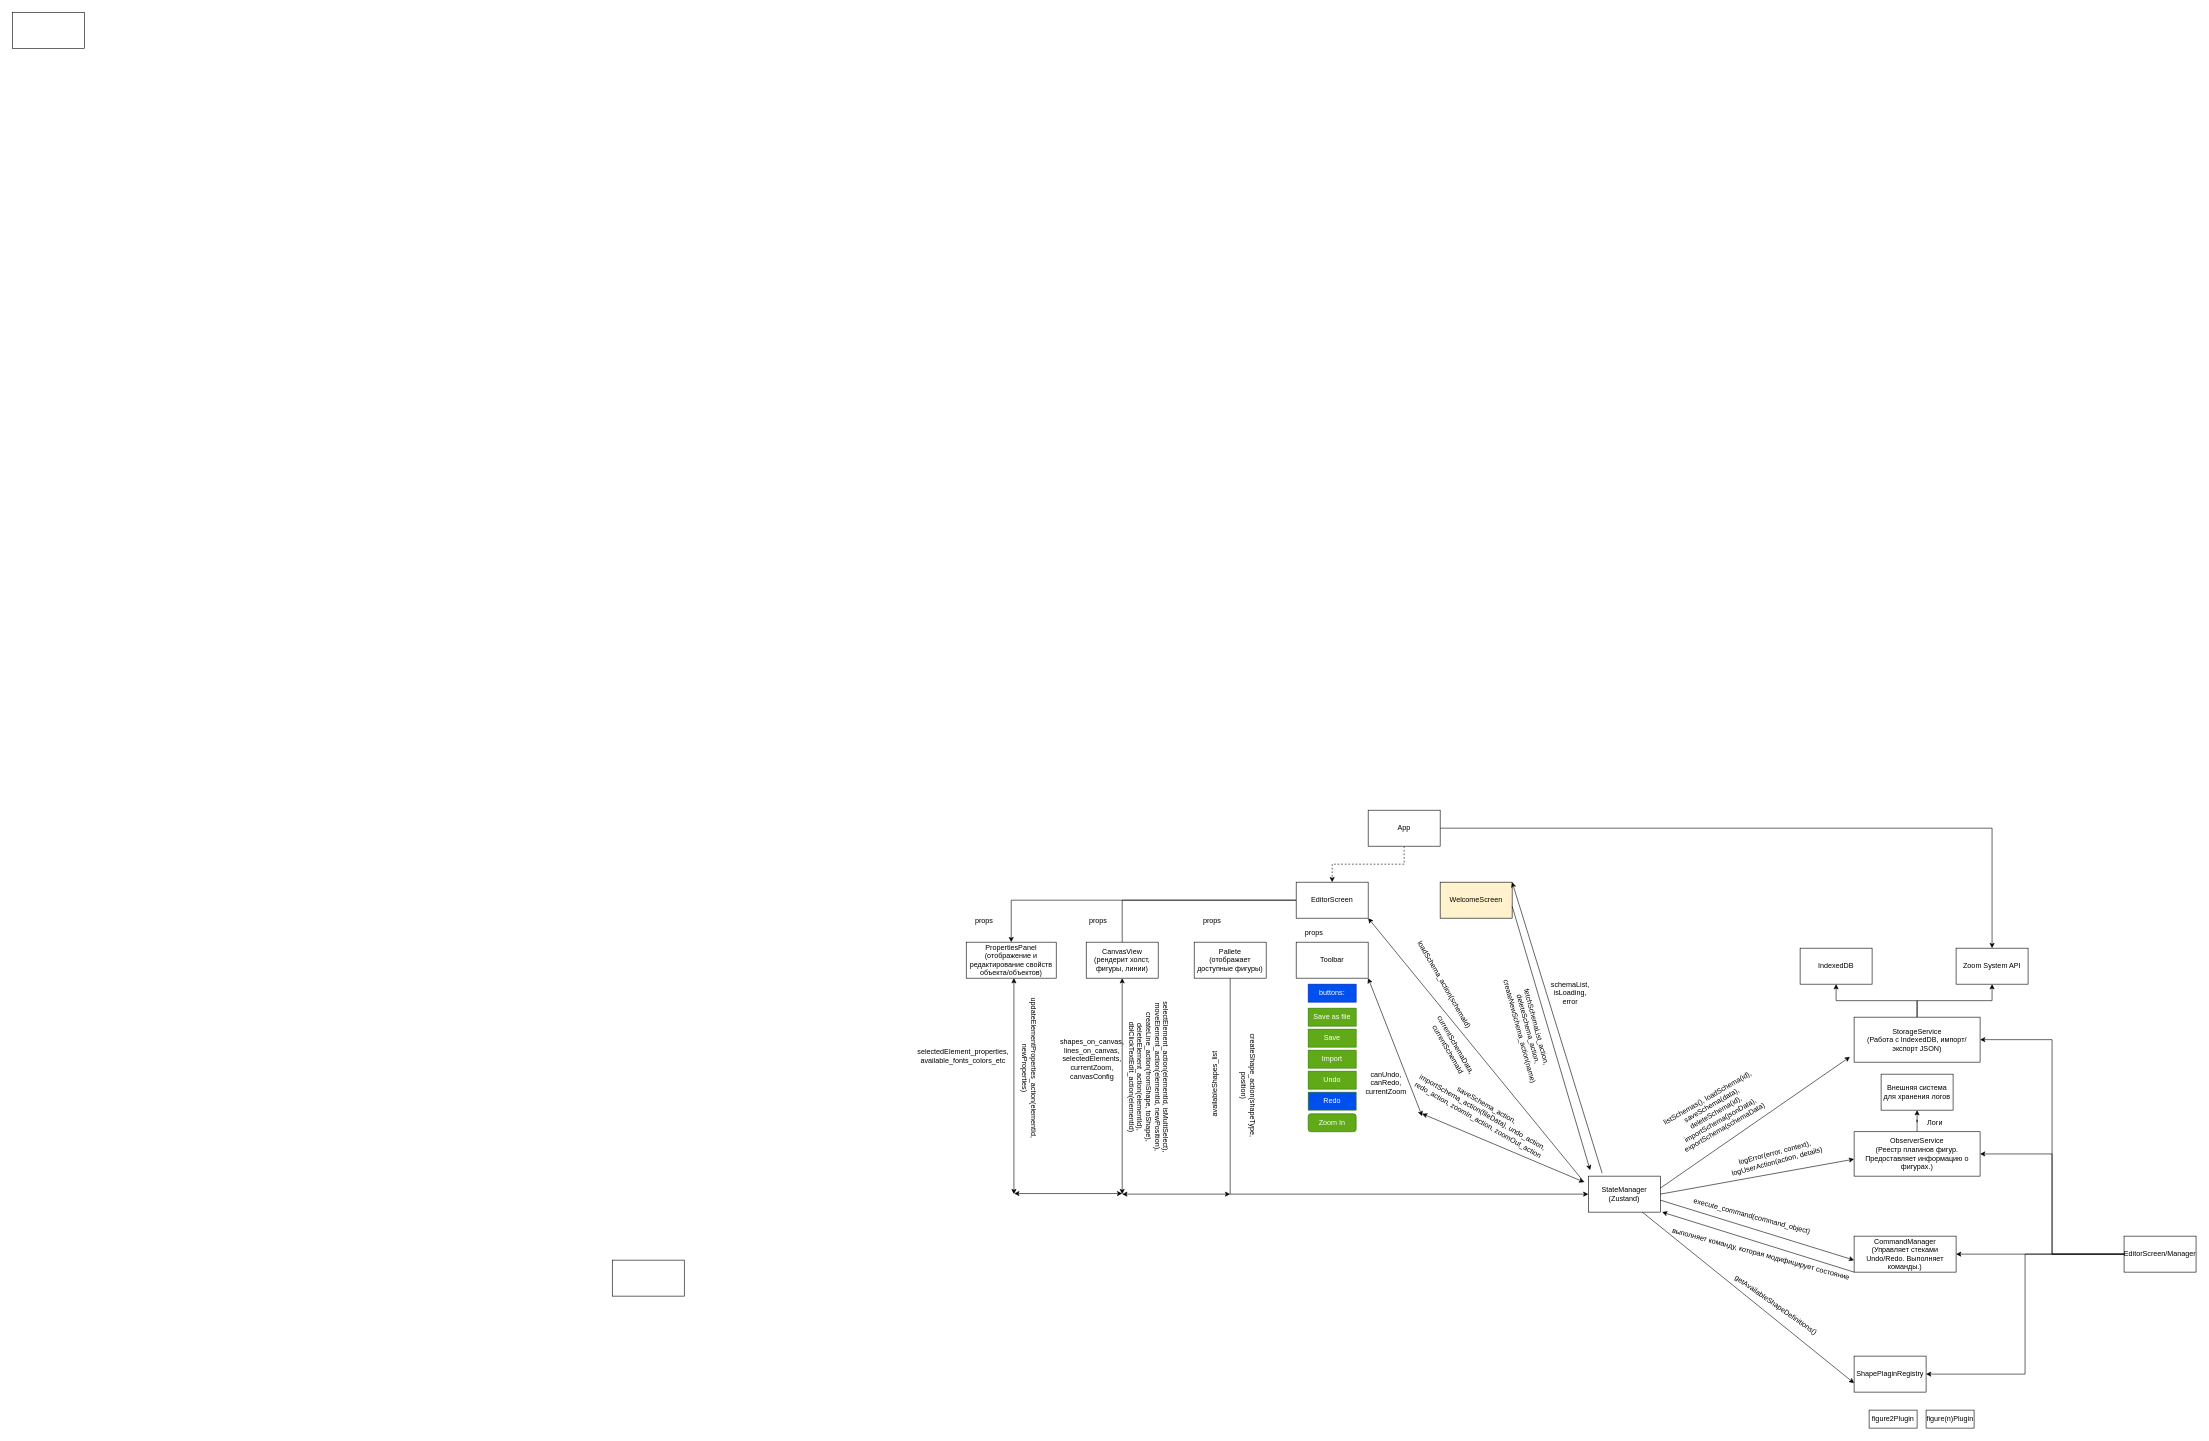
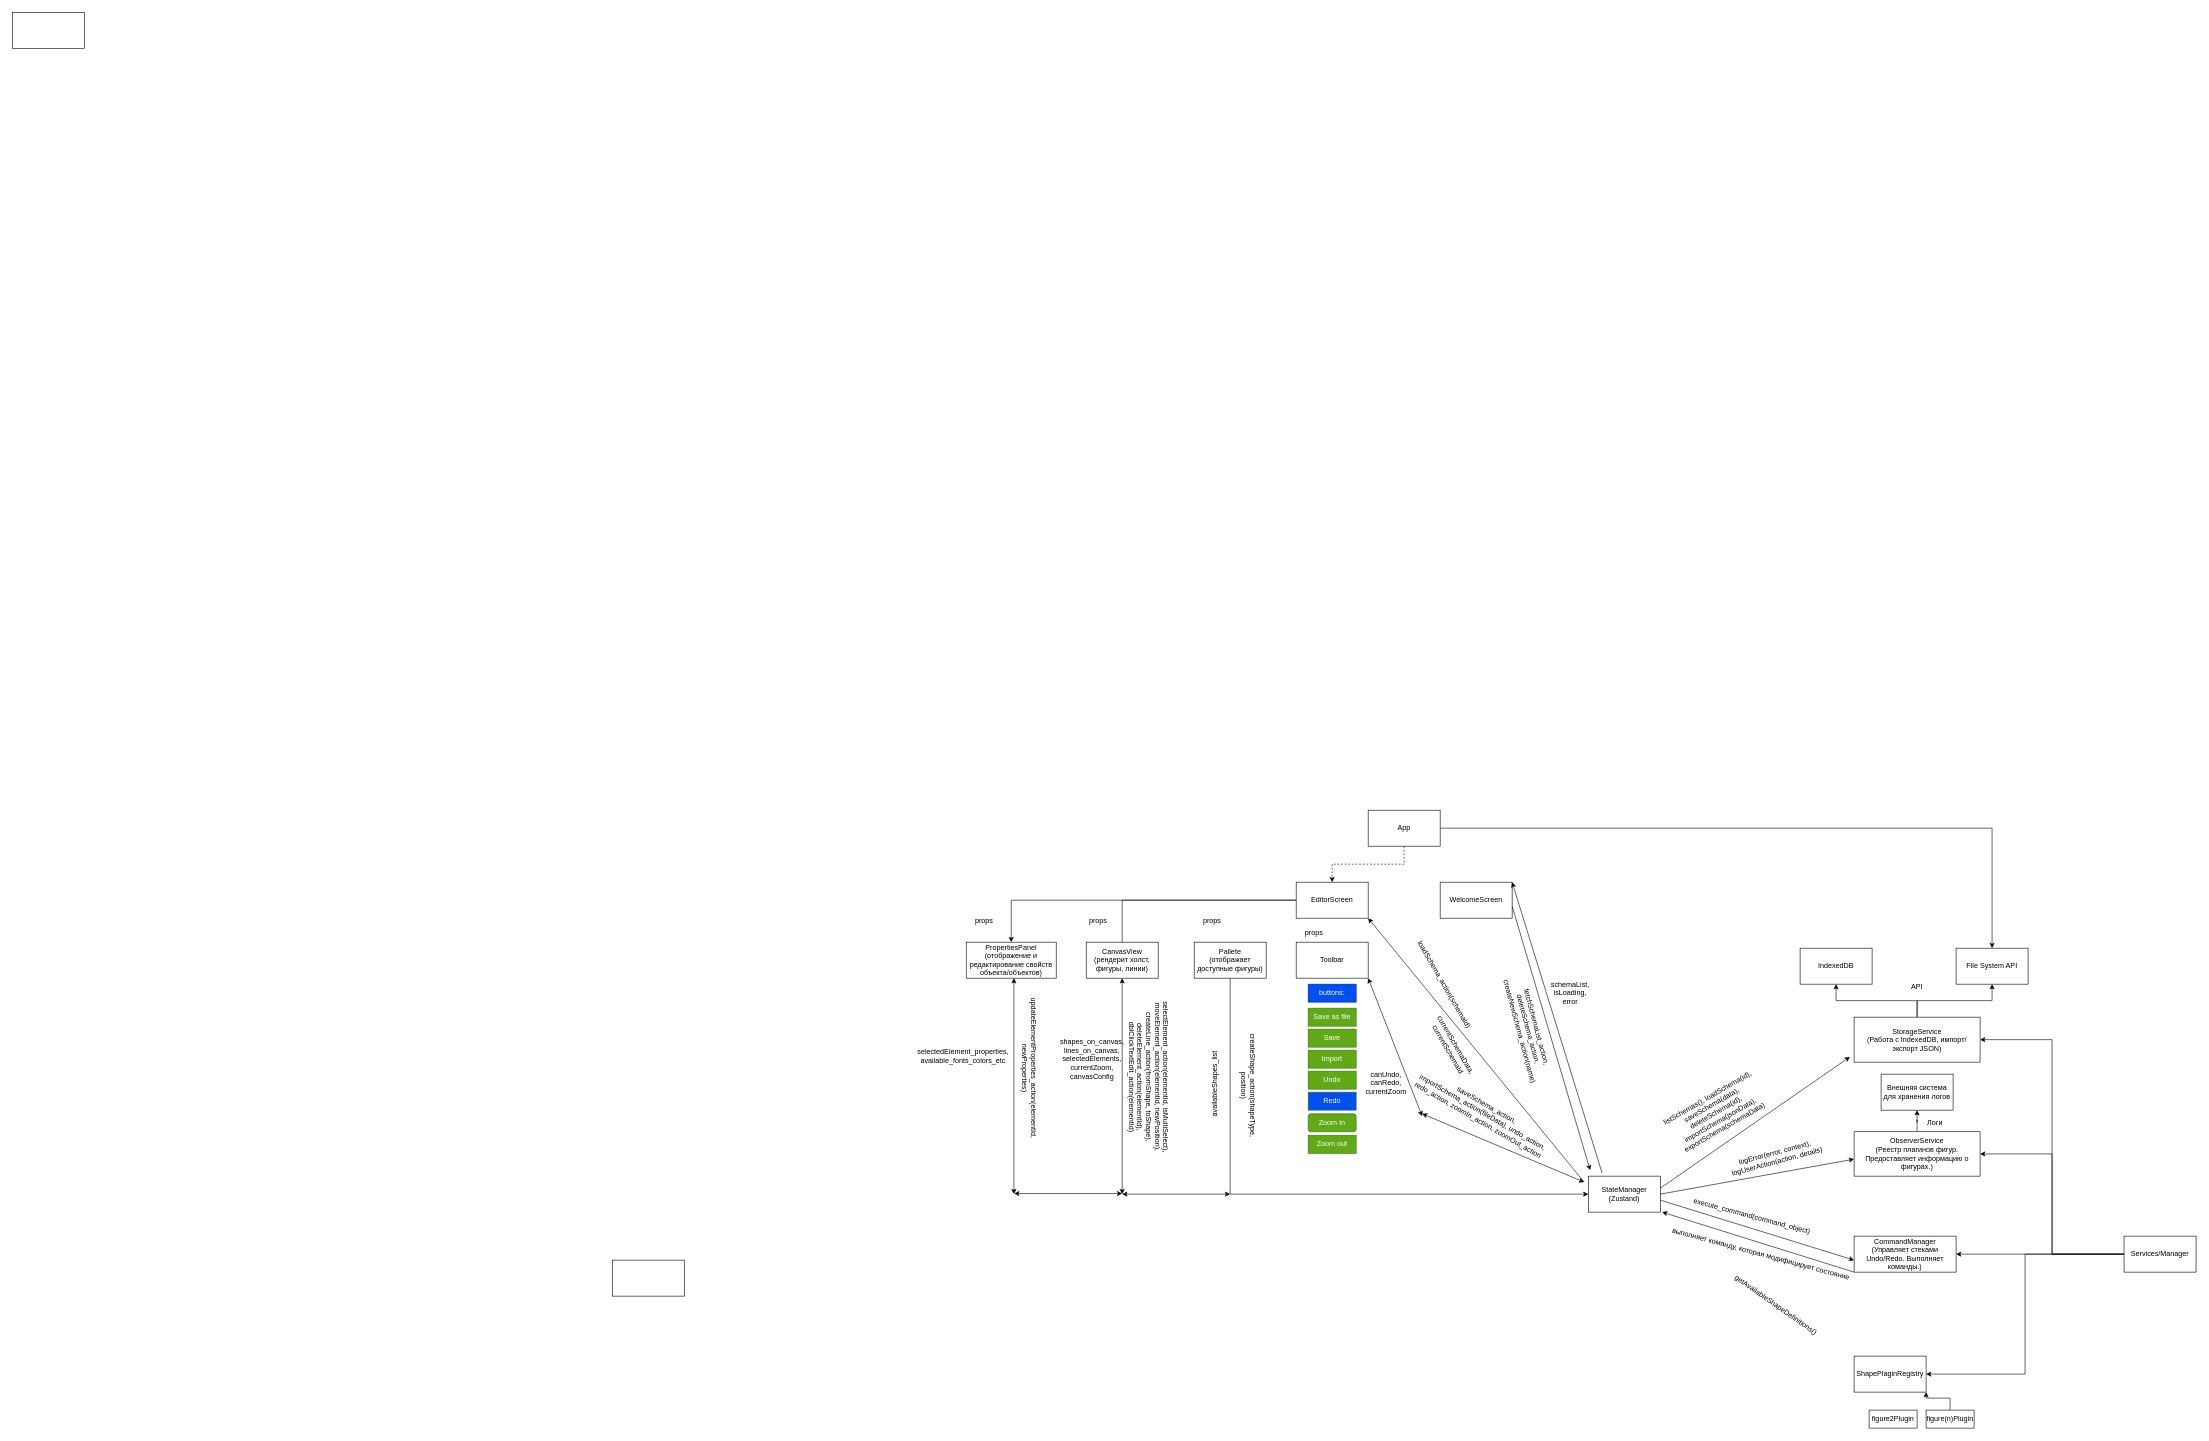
(1476, 900) -> (1476, 900)
(1992, 966) -> (1992, 966)
none -> (1917, 987)
none -> (1332, 1145)
(2160, 1254) -> (2160, 1254)
(1748, 1297) -> none
none -> (1927, 1398)
